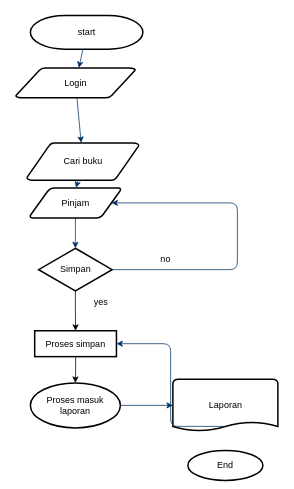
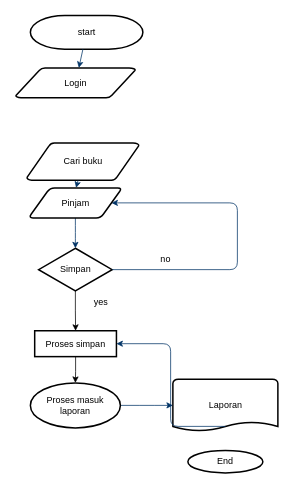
(79, 118) -> none
(225, 465) -> (225, 462)
